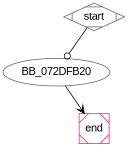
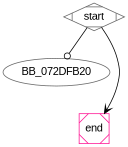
(73, 97) -> (119, 66)
